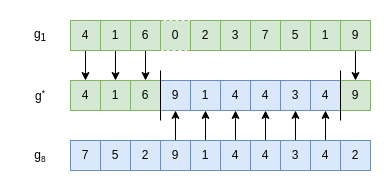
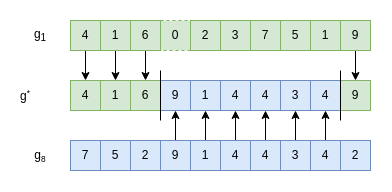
(41, 96) -> (26, 96)
